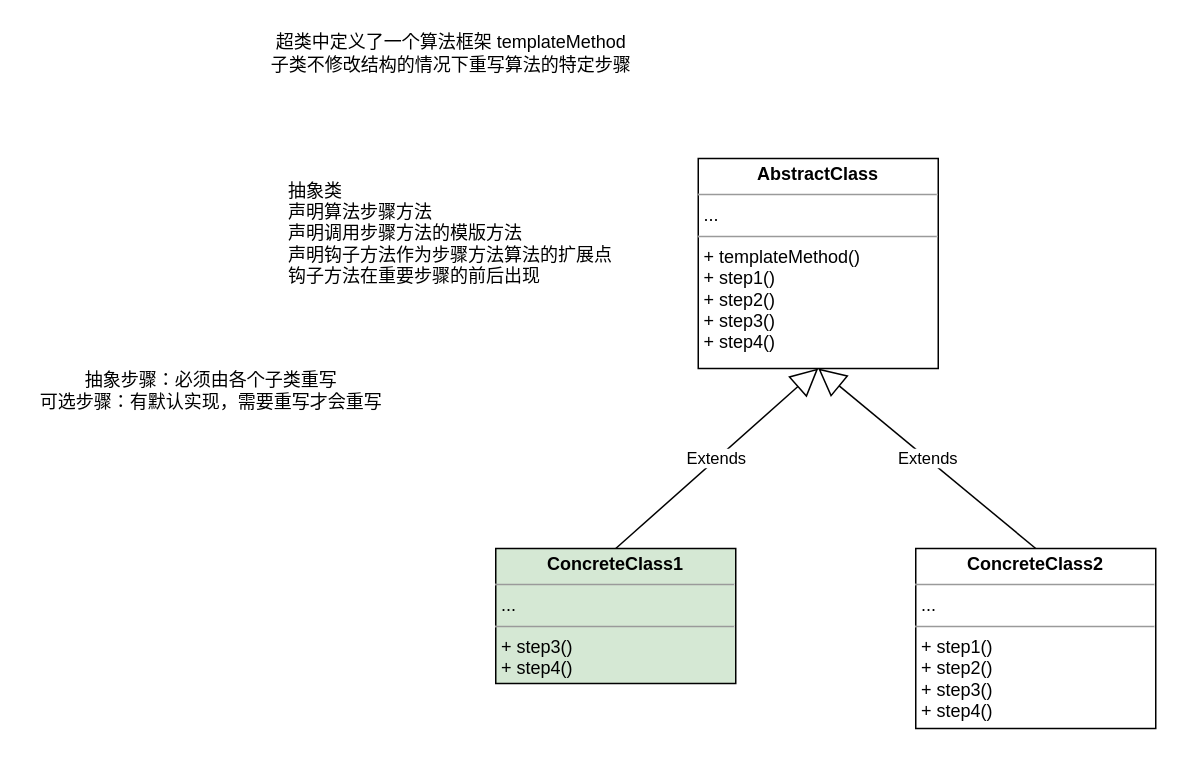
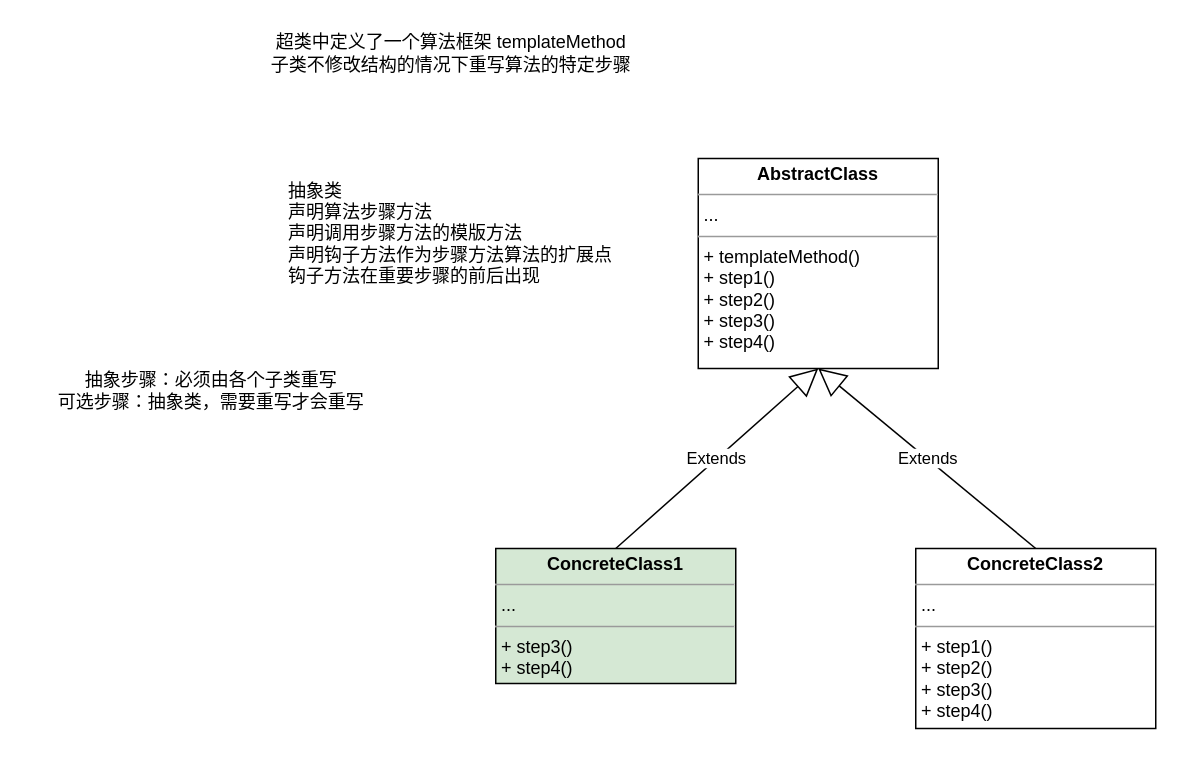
(212, 391) -> (212, 391)
